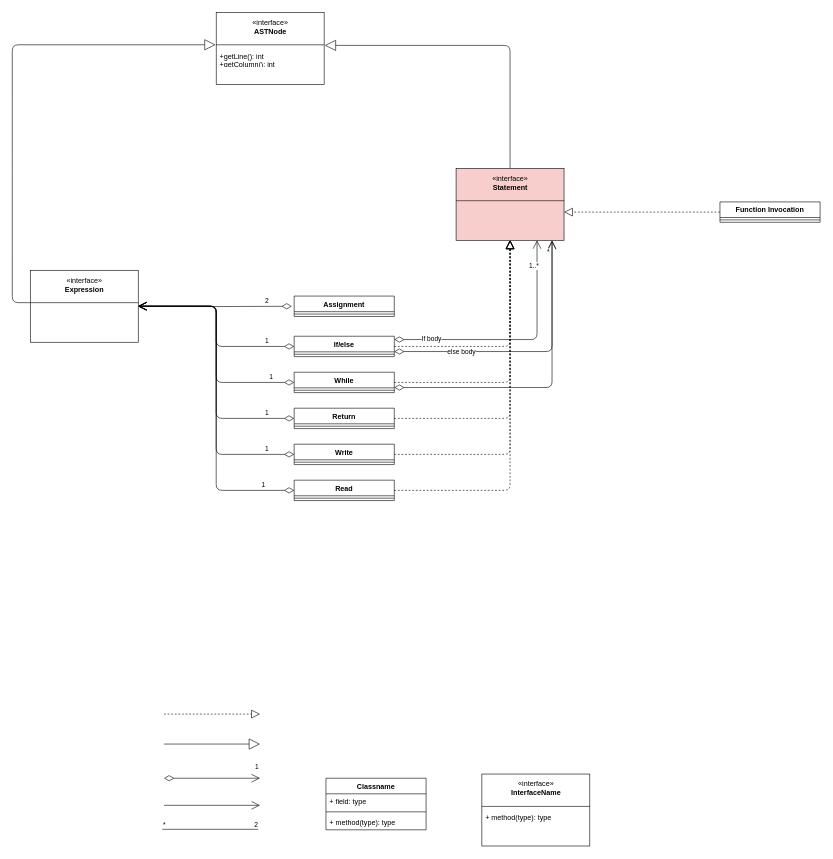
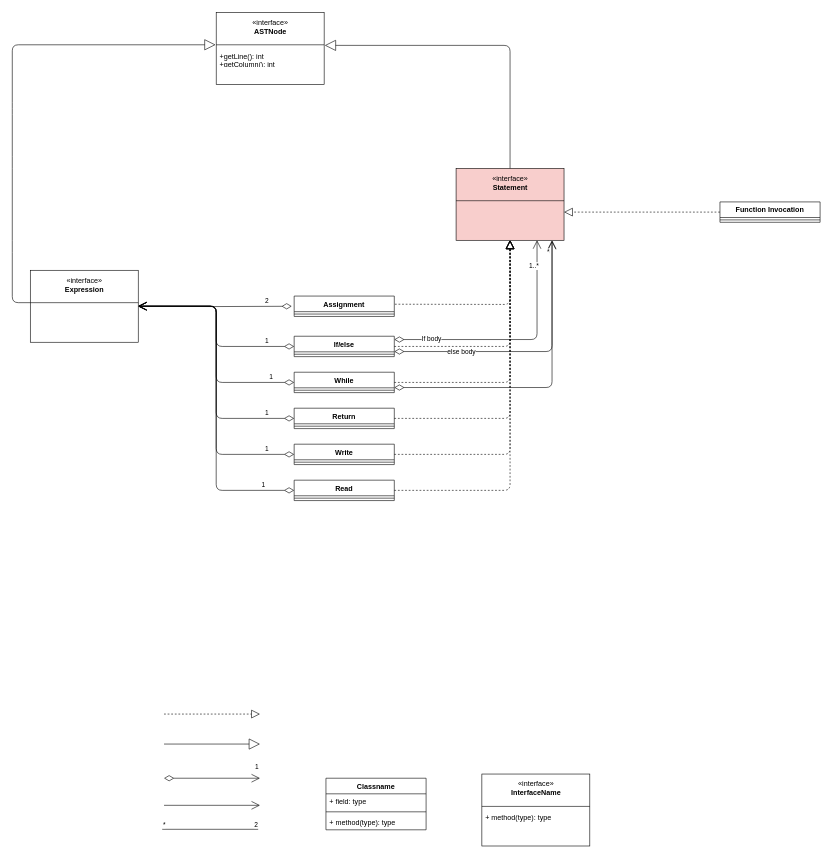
none -> (451, 304)
